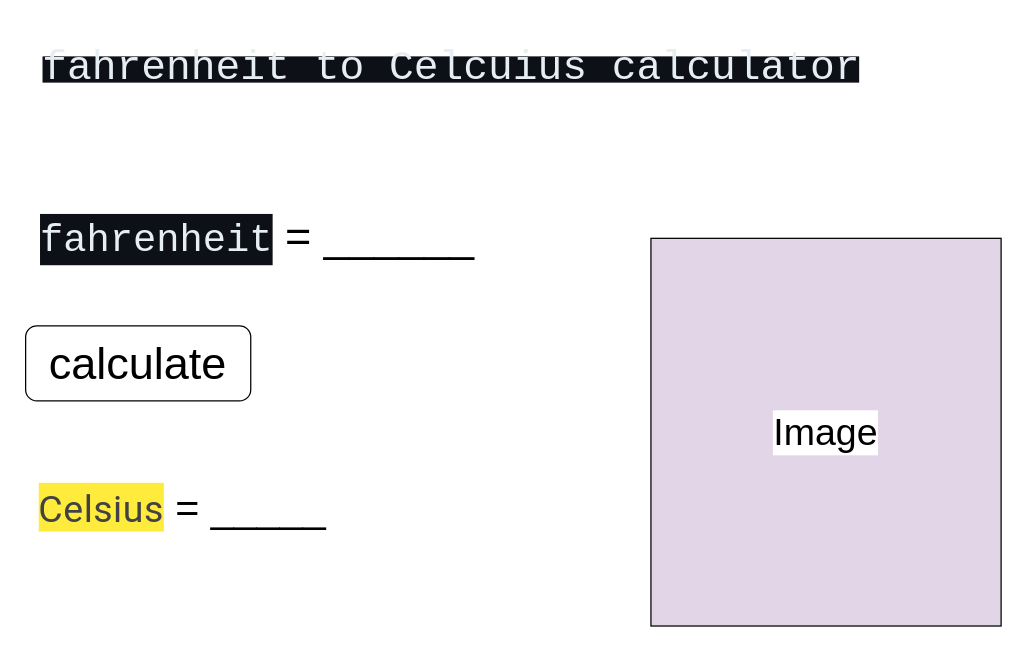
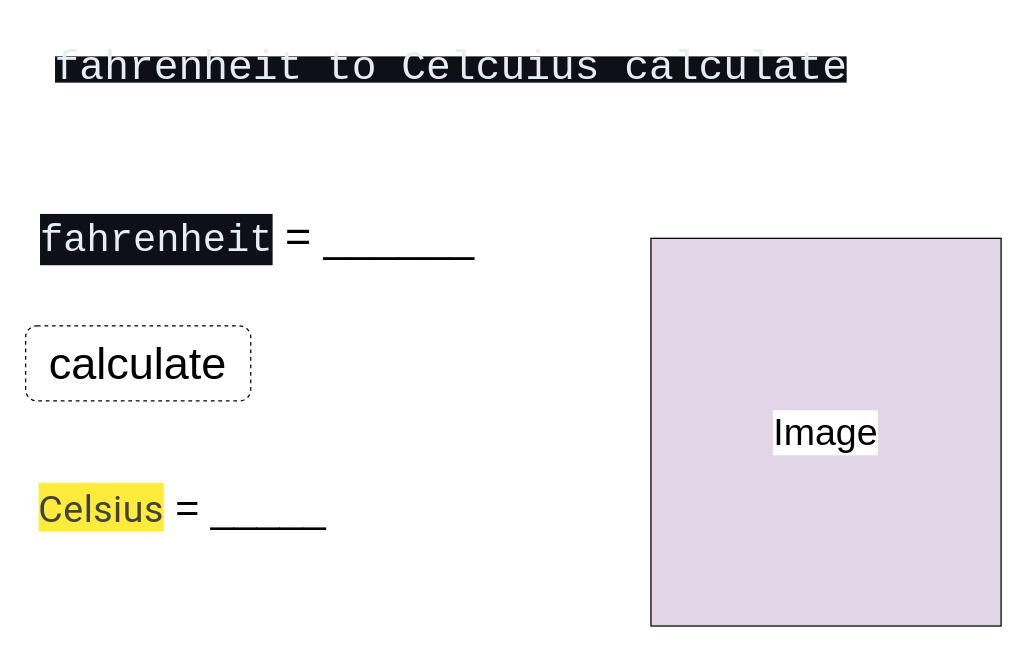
(451, 69) -> (451, 69)
(138, 363) -> (138, 363)
